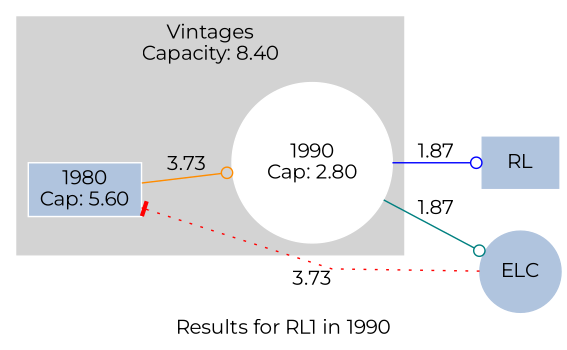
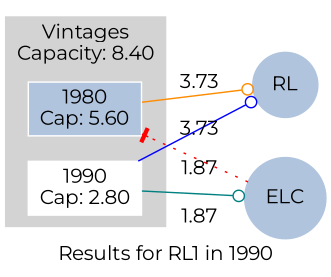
(312, 163) -> (85, 188)
(520, 163) -> (285, 85)
(182, 178) -> (192, 96)
